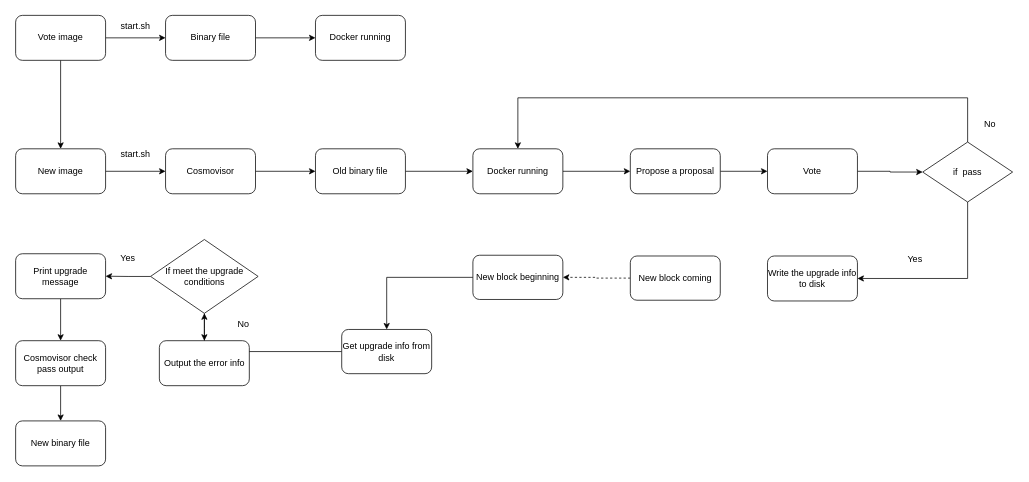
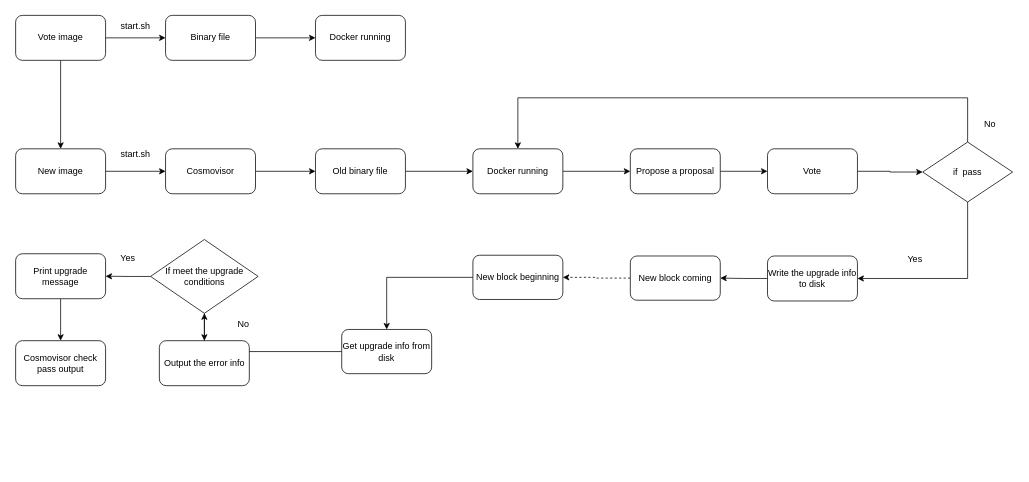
none -> (747, 279)
(60, 401) -> none
(60, 444) -> none
